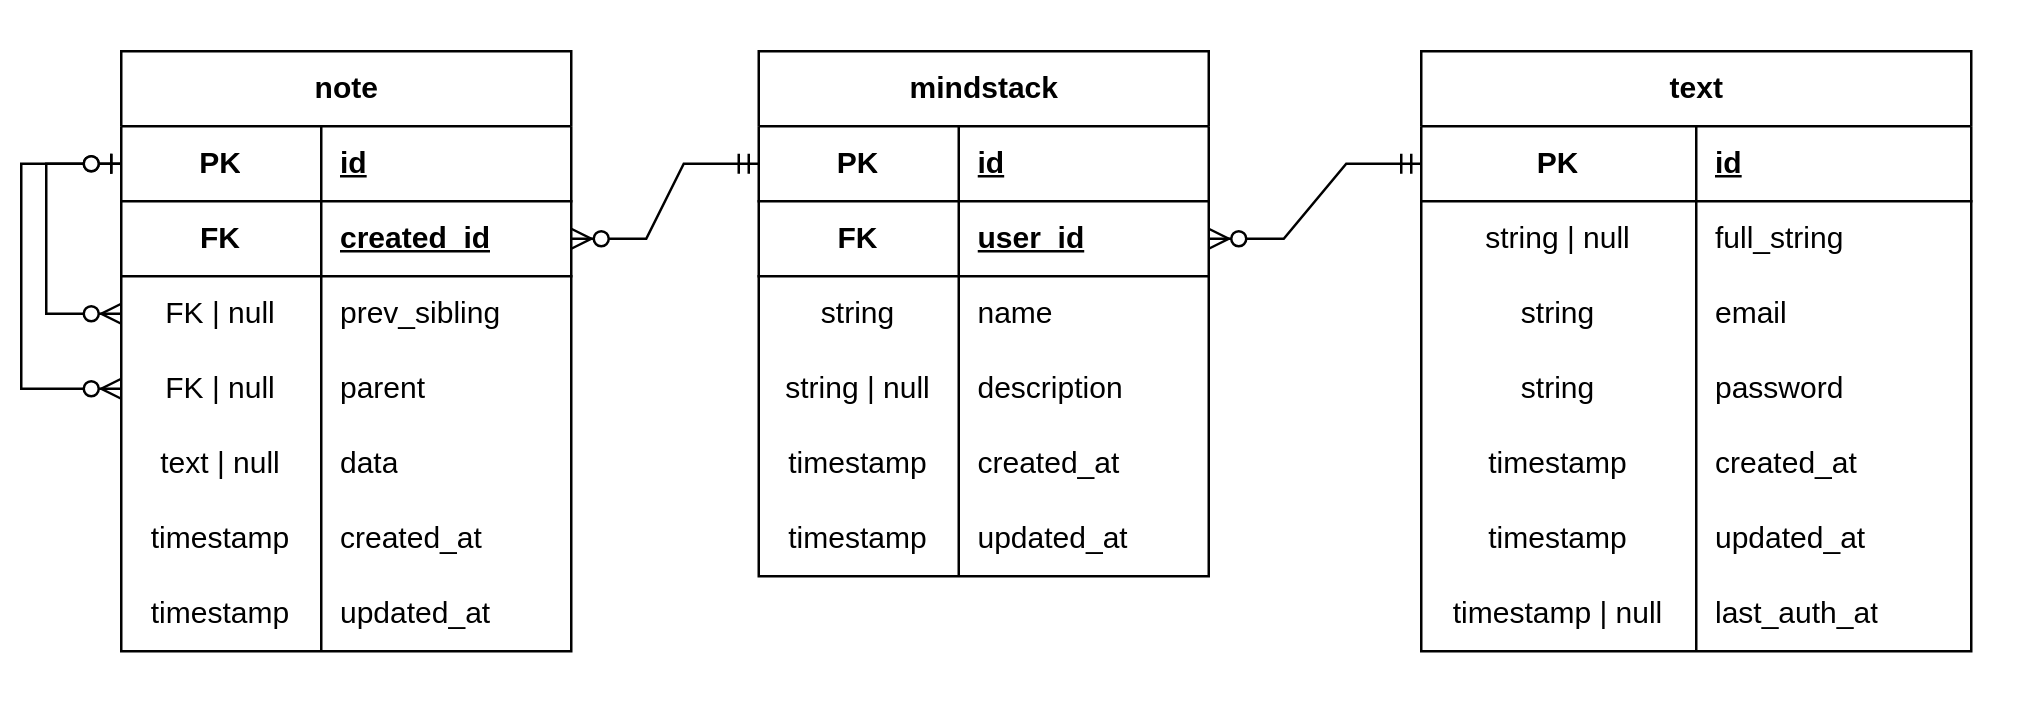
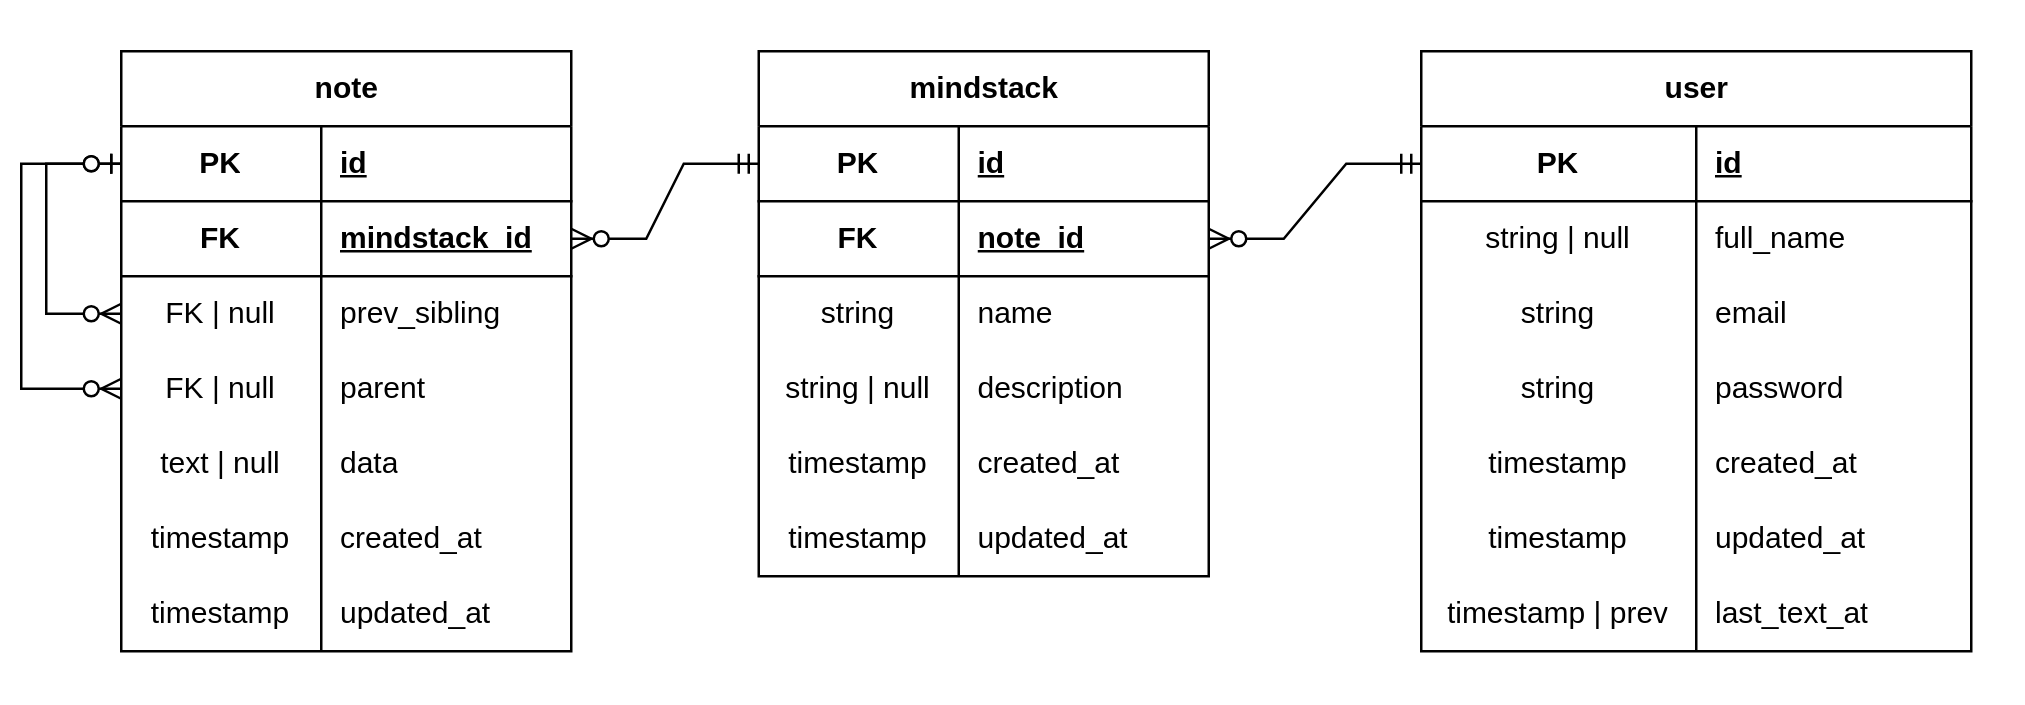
(1698, 89) -> (1698, 89)
(421, 239) -> (434, 239)
(1034, 239) -> (1034, 239)
(1797, 239) -> (1784, 239)
(1559, 614) -> (1559, 614)
(1813, 614) -> (1813, 614)
